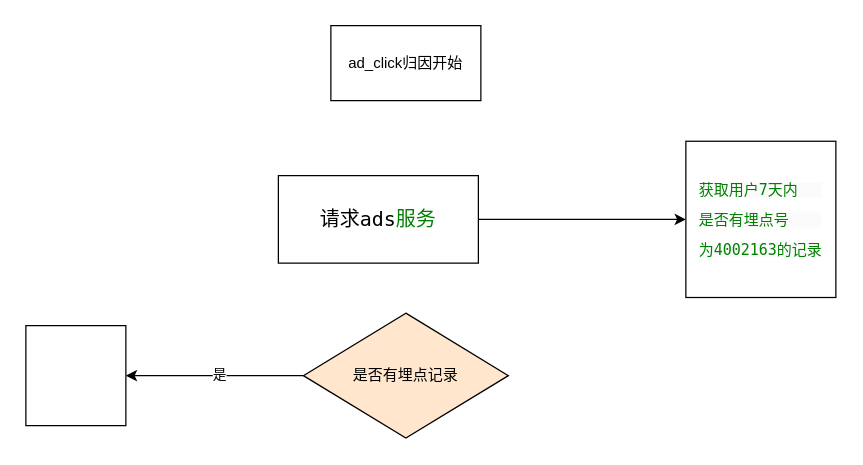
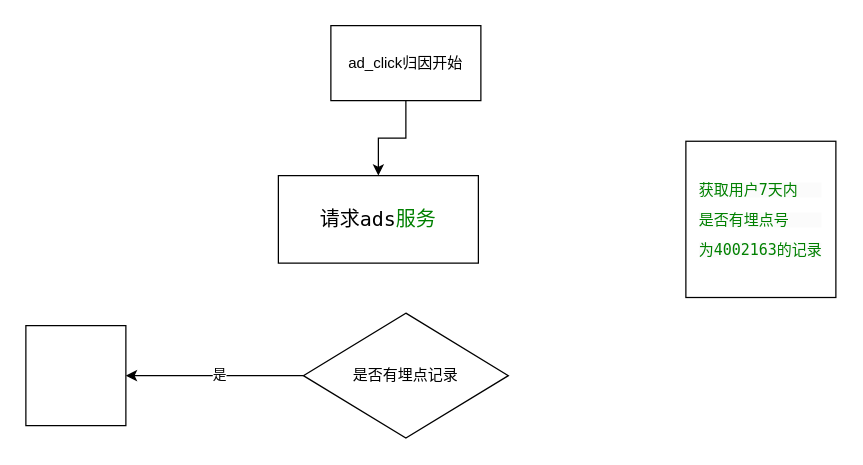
none -> (396, 138)
(577, 219) -> none
(406, 376) -> (406, 376)
